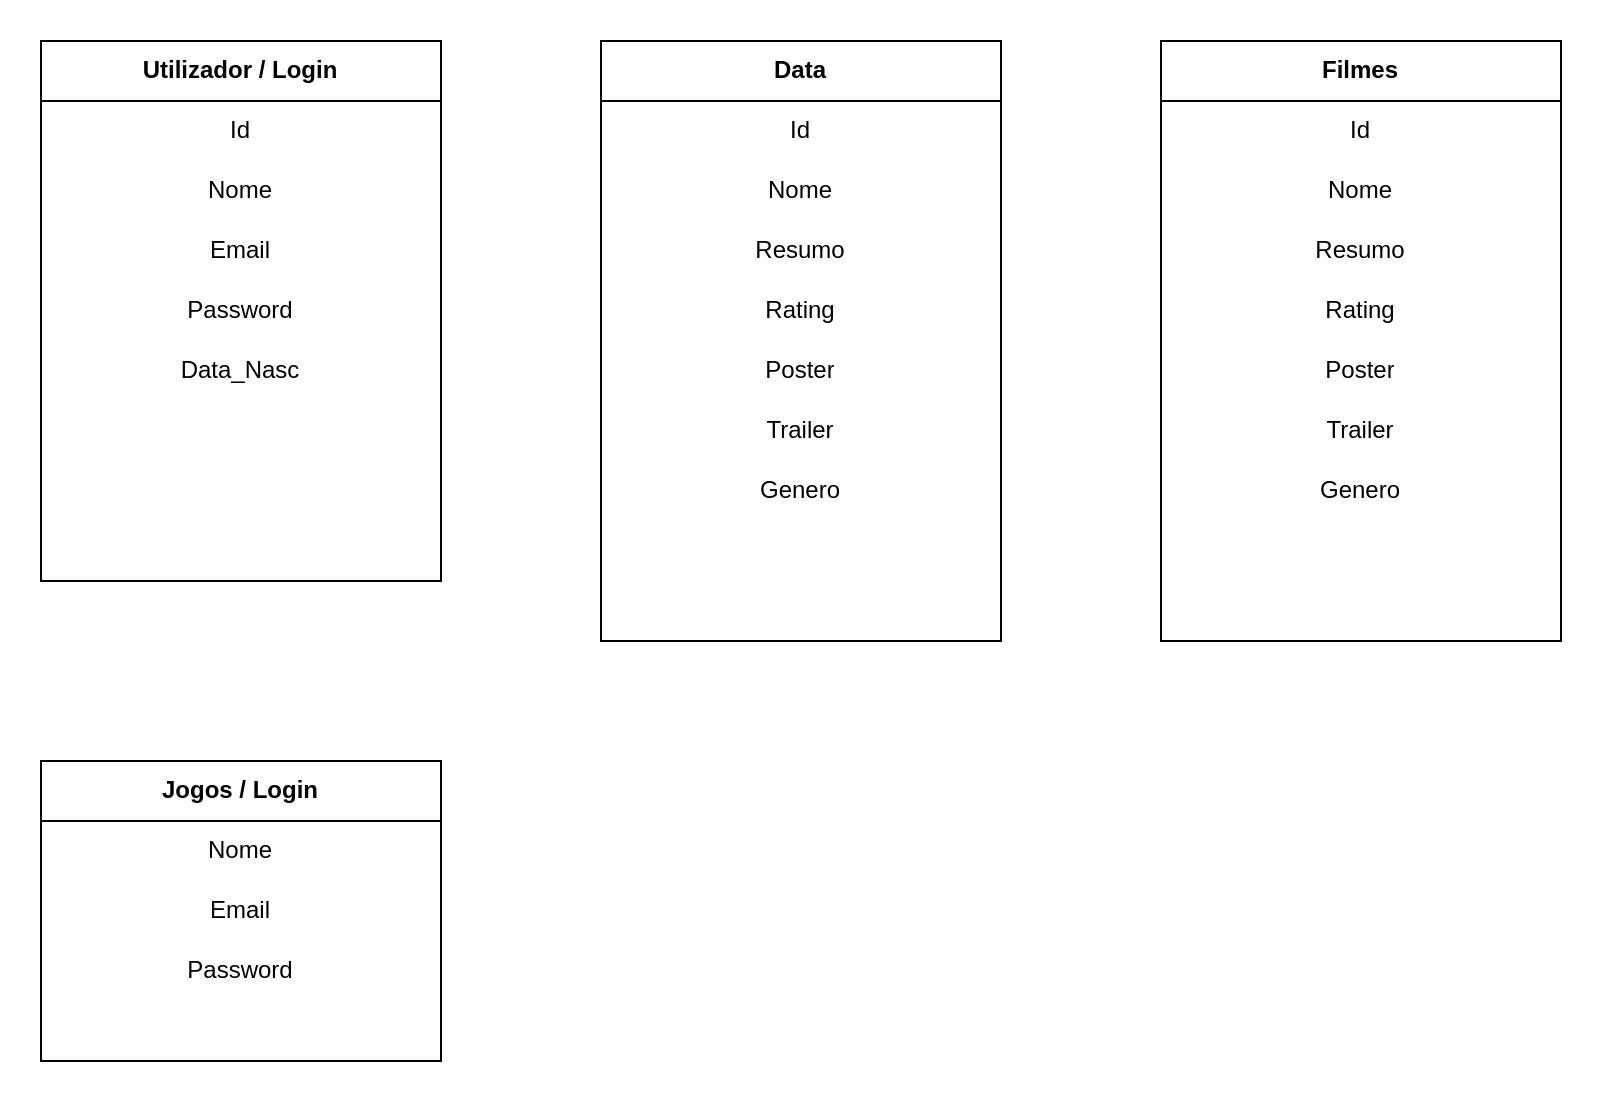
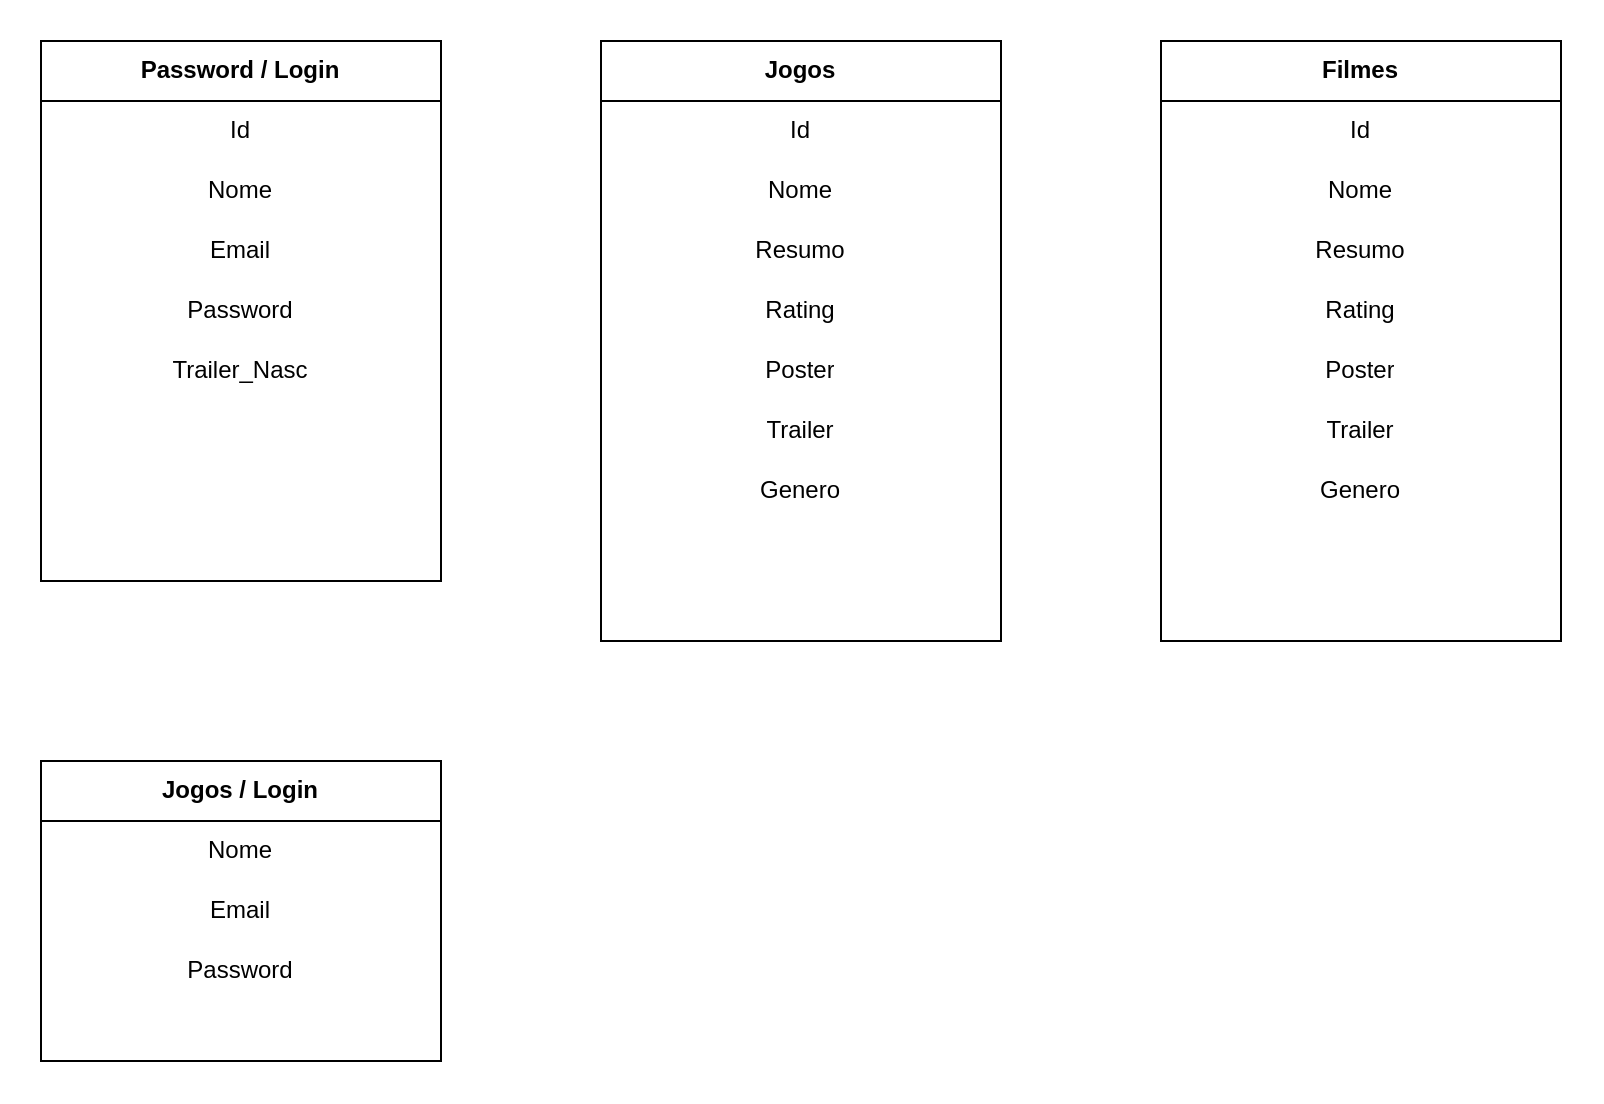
(241, 71) -> (241, 71)
(801, 71) -> (801, 71)
(241, 371) -> (241, 371)
